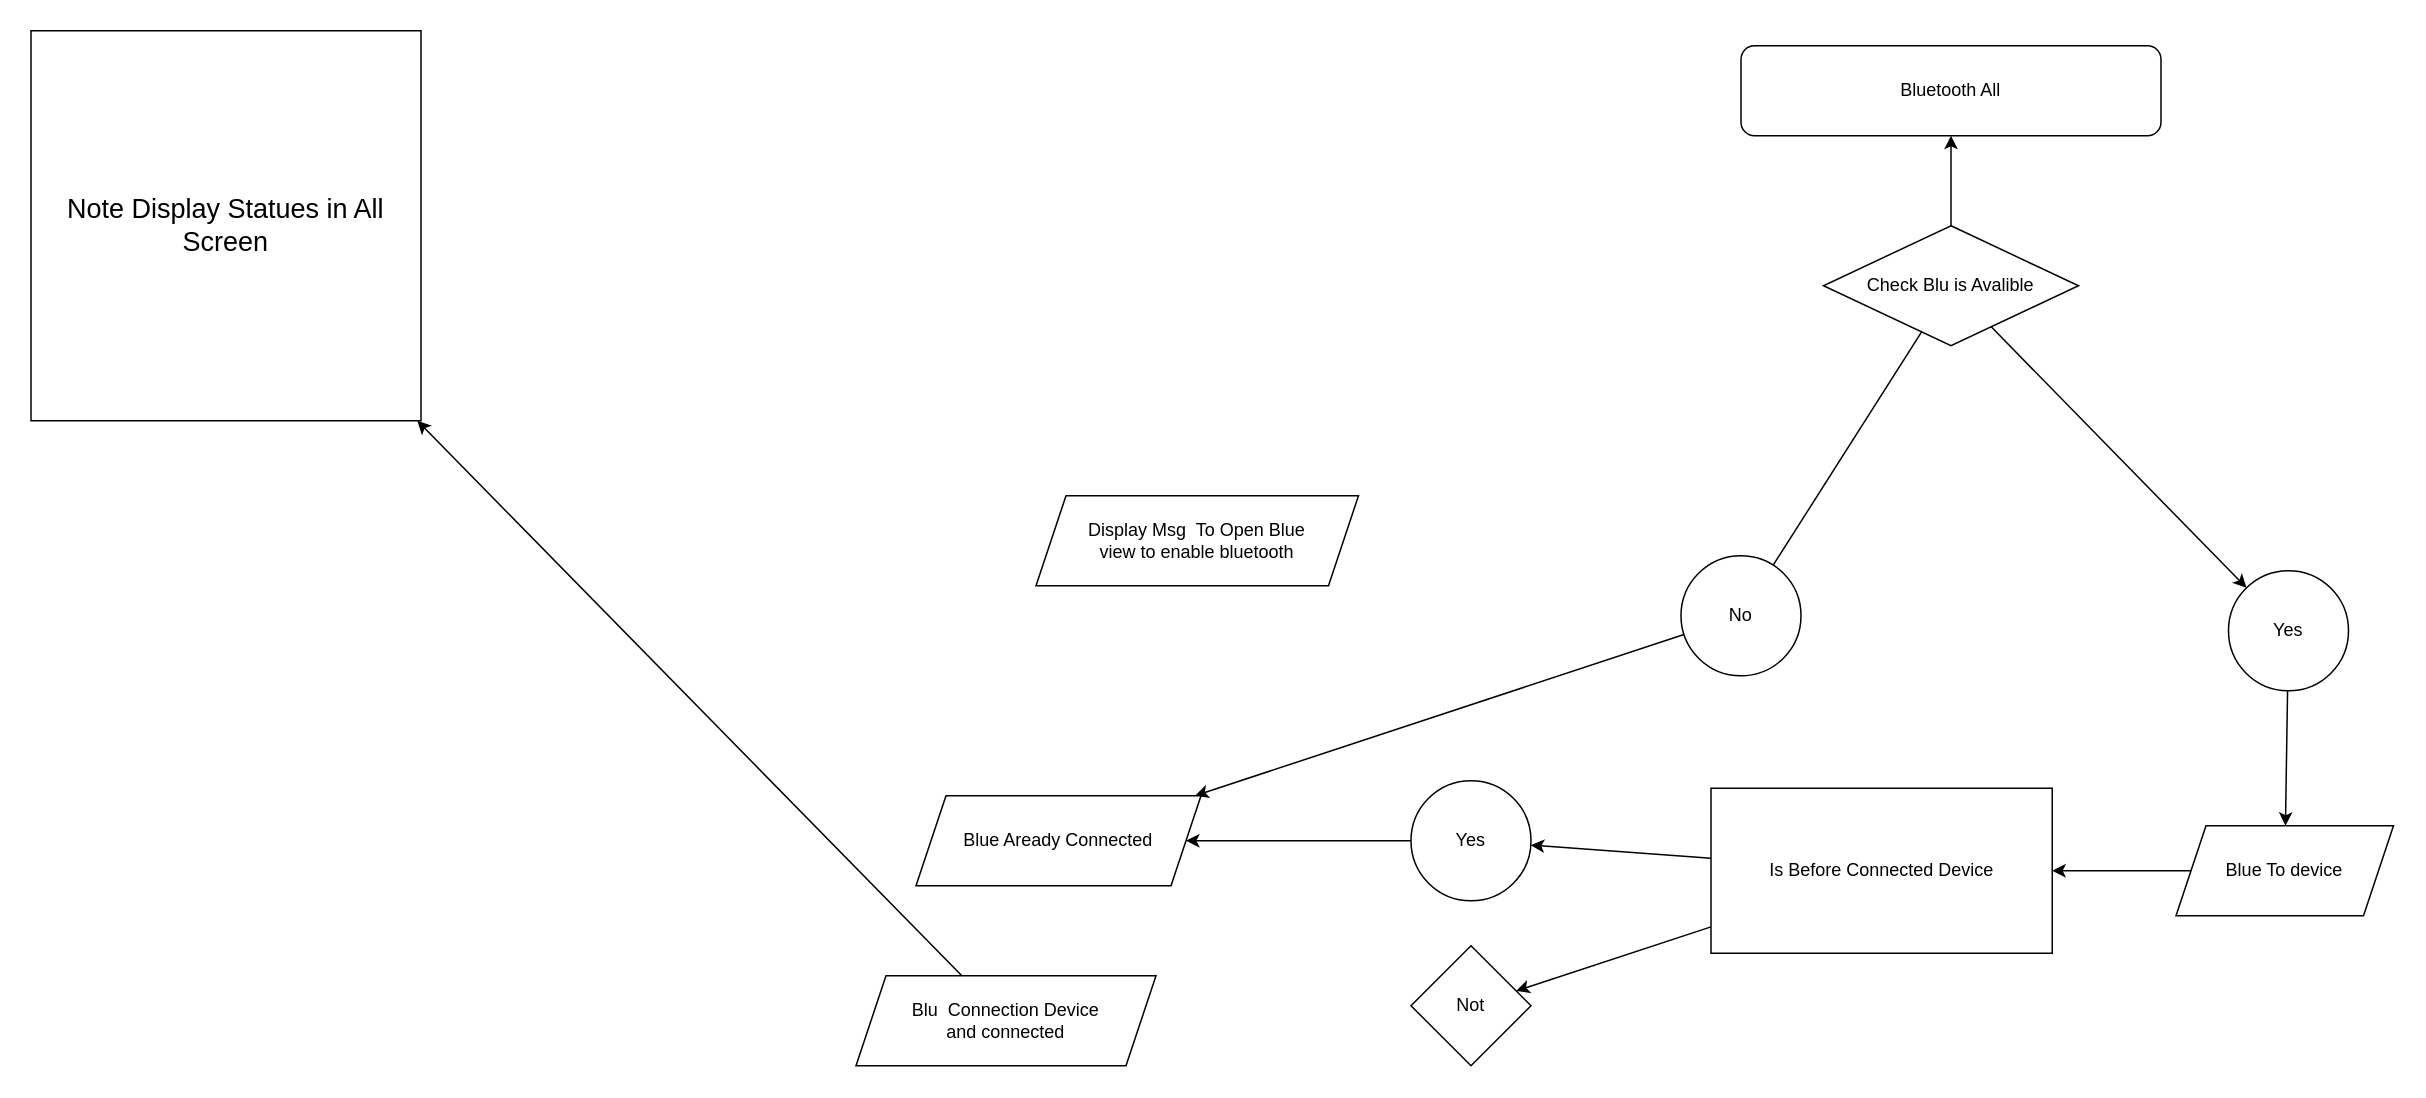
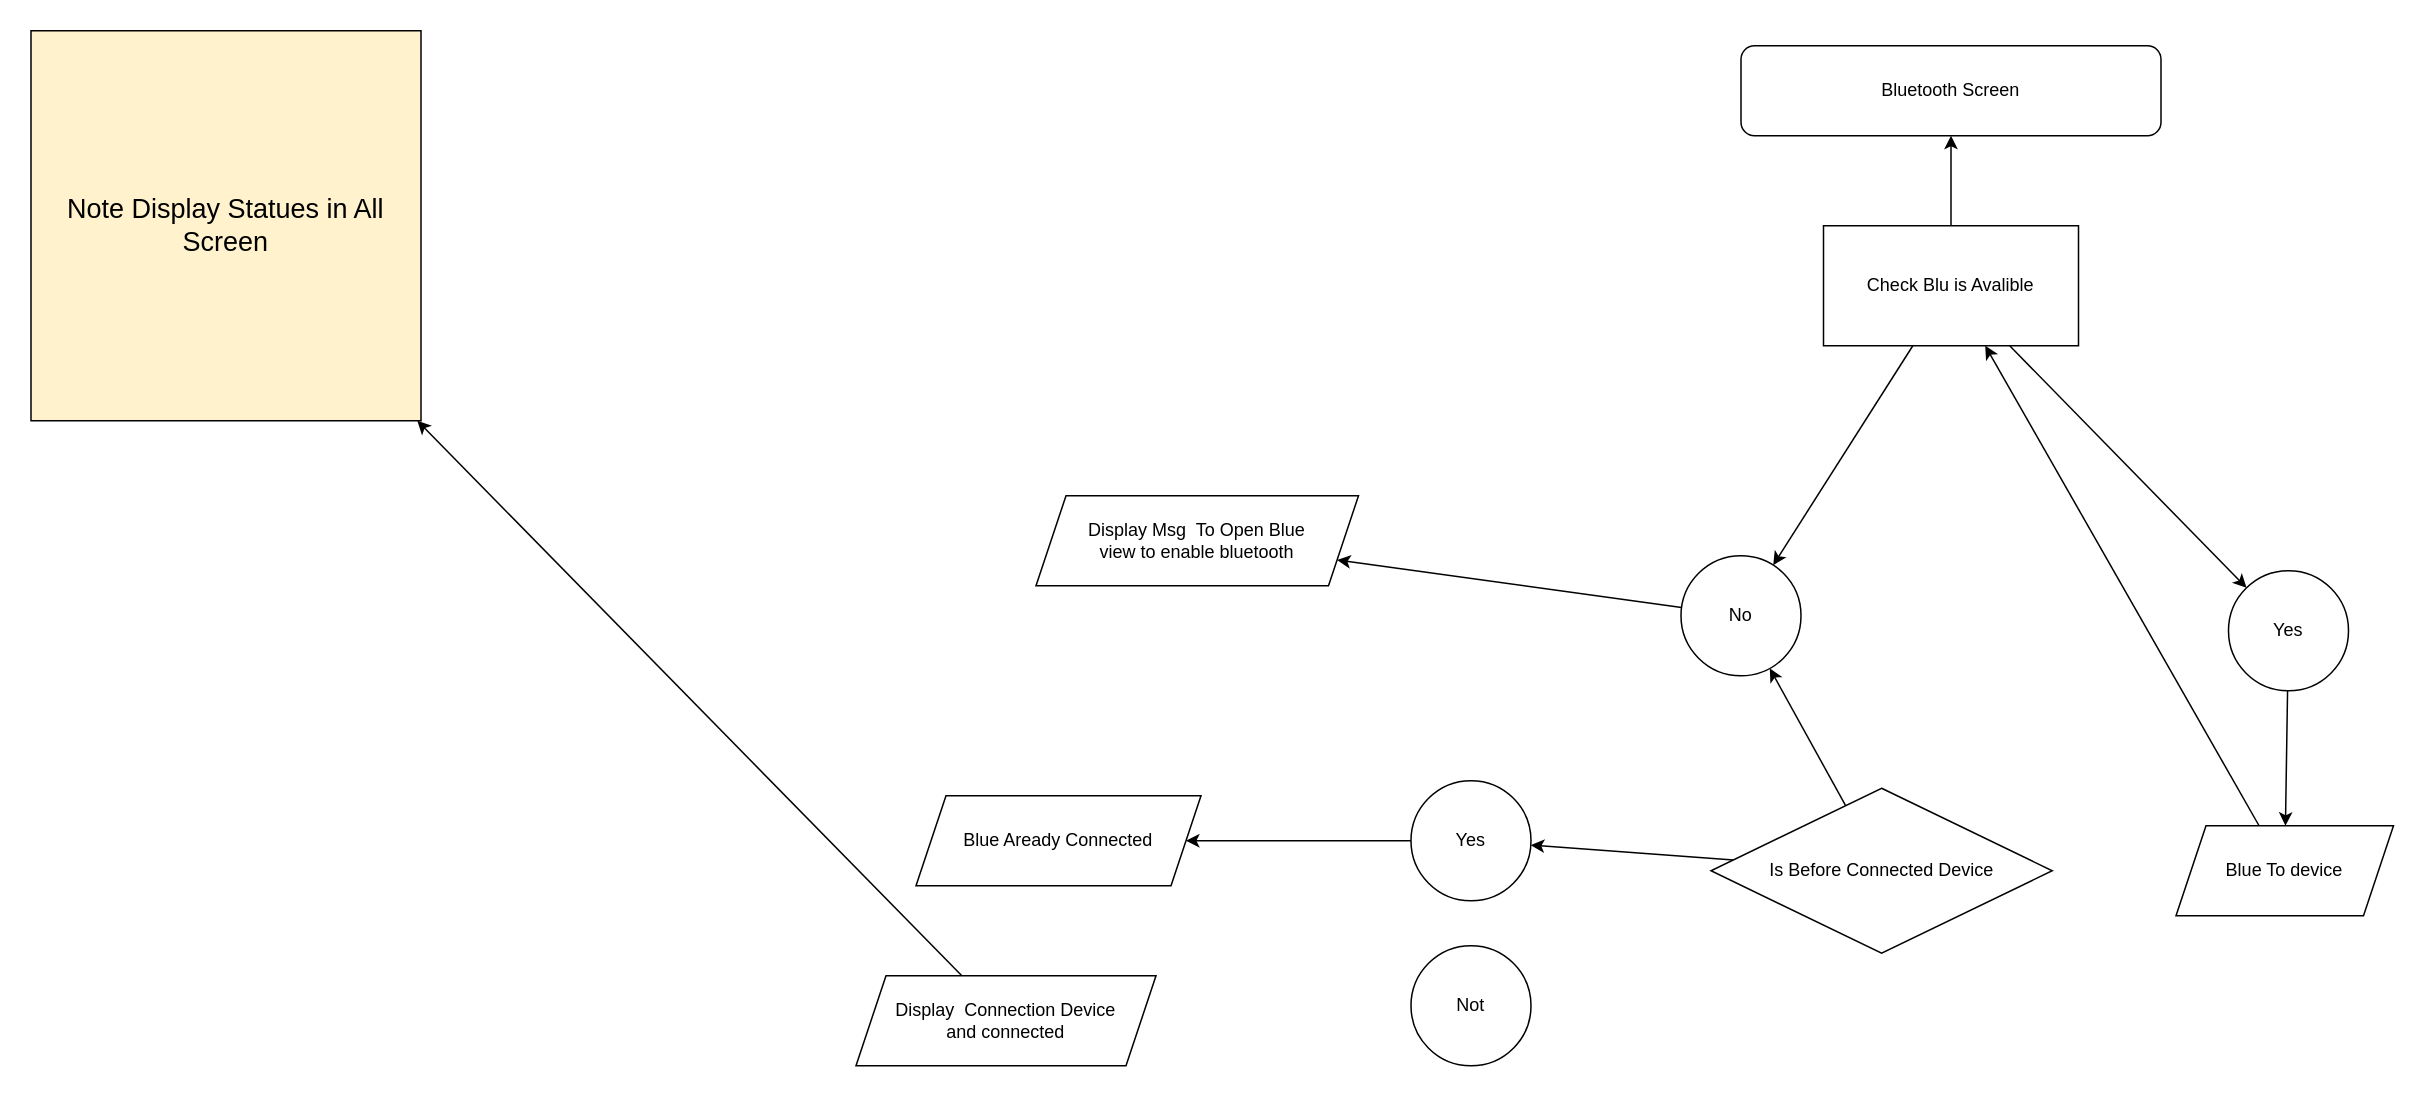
(1951, 91) -> (1951, 91)
(226, 226) -> (226, 226)
(1951, 286) -> (1951, 286)
(1776, 560) -> (1779, 555)
(1444, 713) -> (1514, 584)
(1881, 871) -> (1881, 871)
(2127, 871) -> (2125, 590)
(1618, 957) -> (1810, 742)
(1471, 1006) -> (1471, 1006)
(1006, 1021) -> (1006, 1021)
